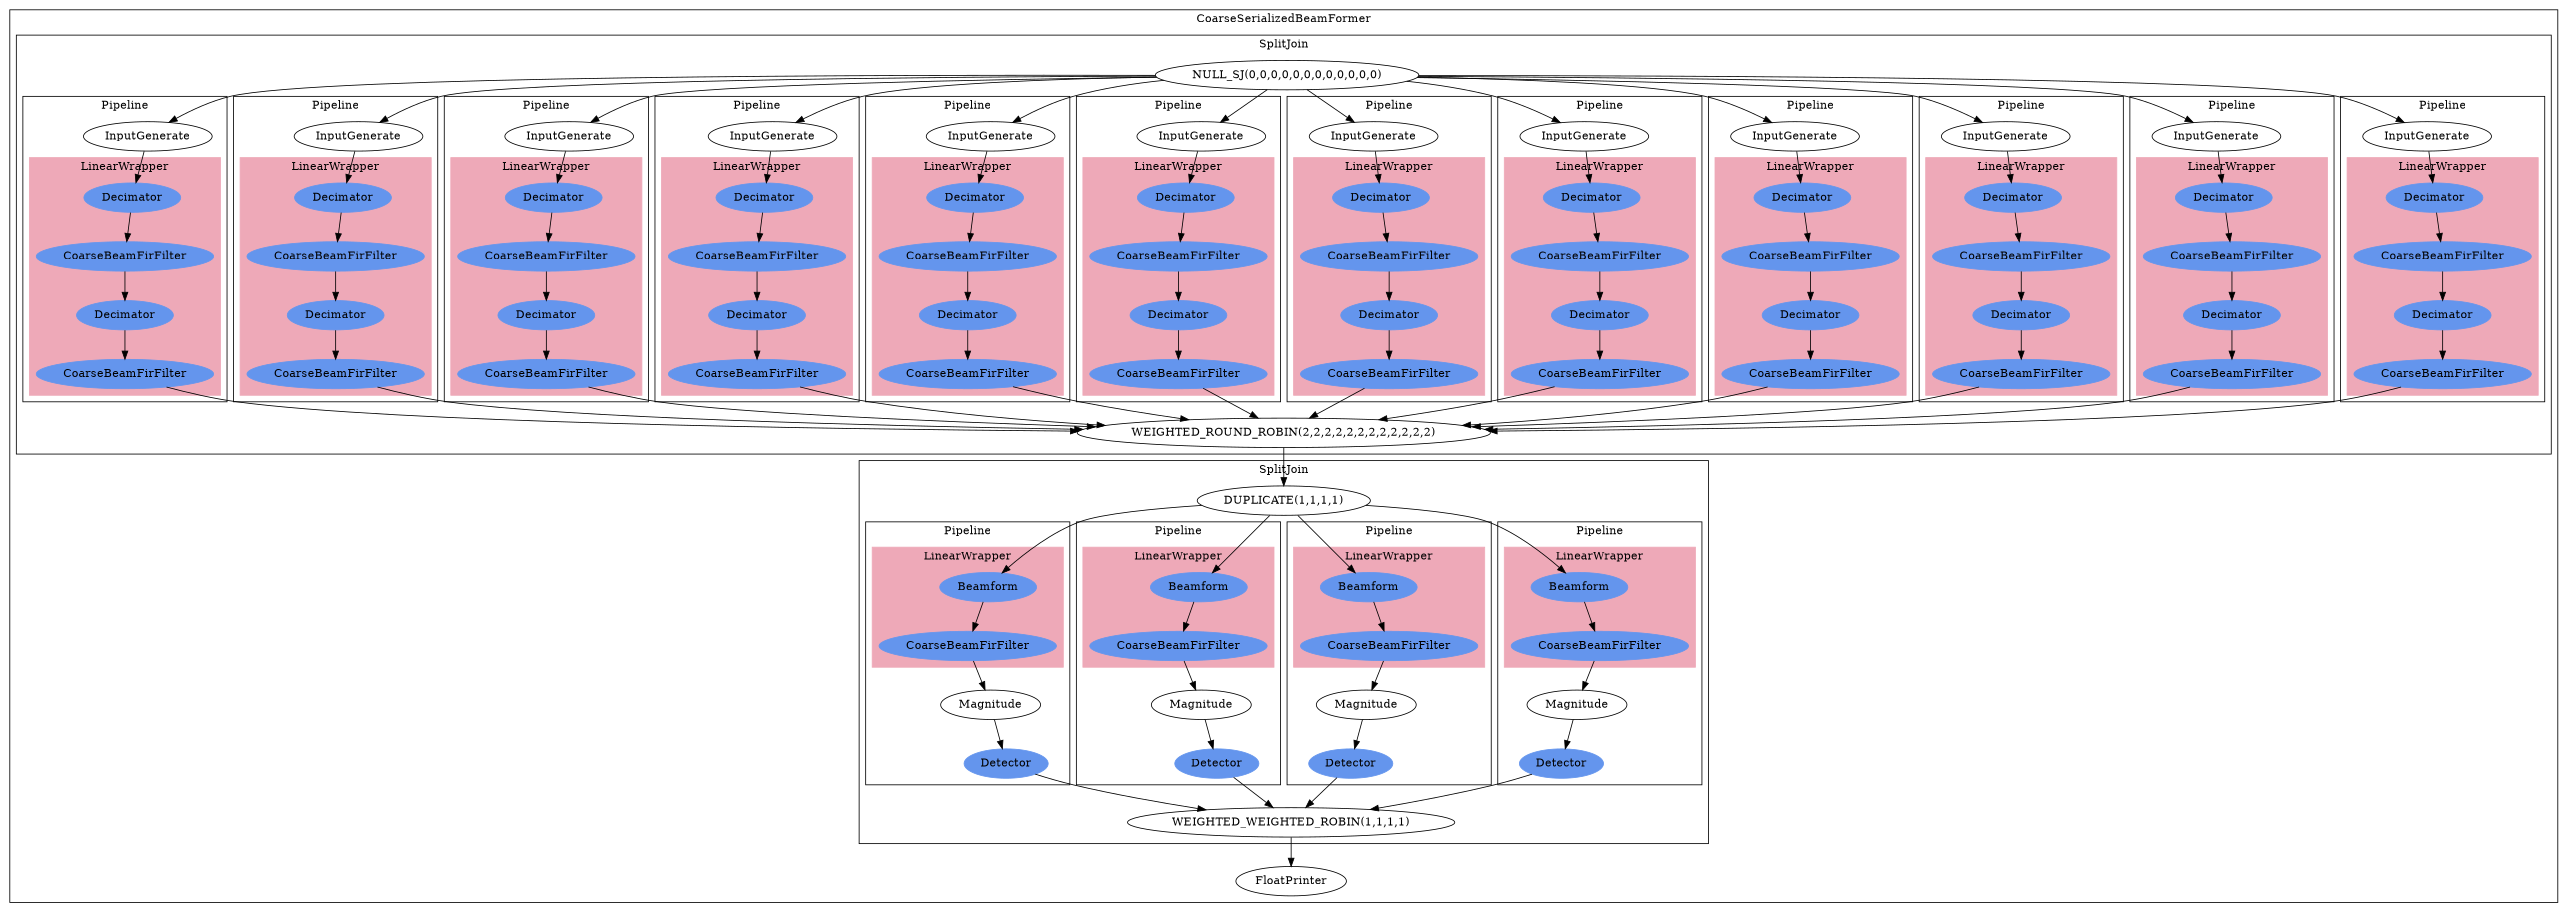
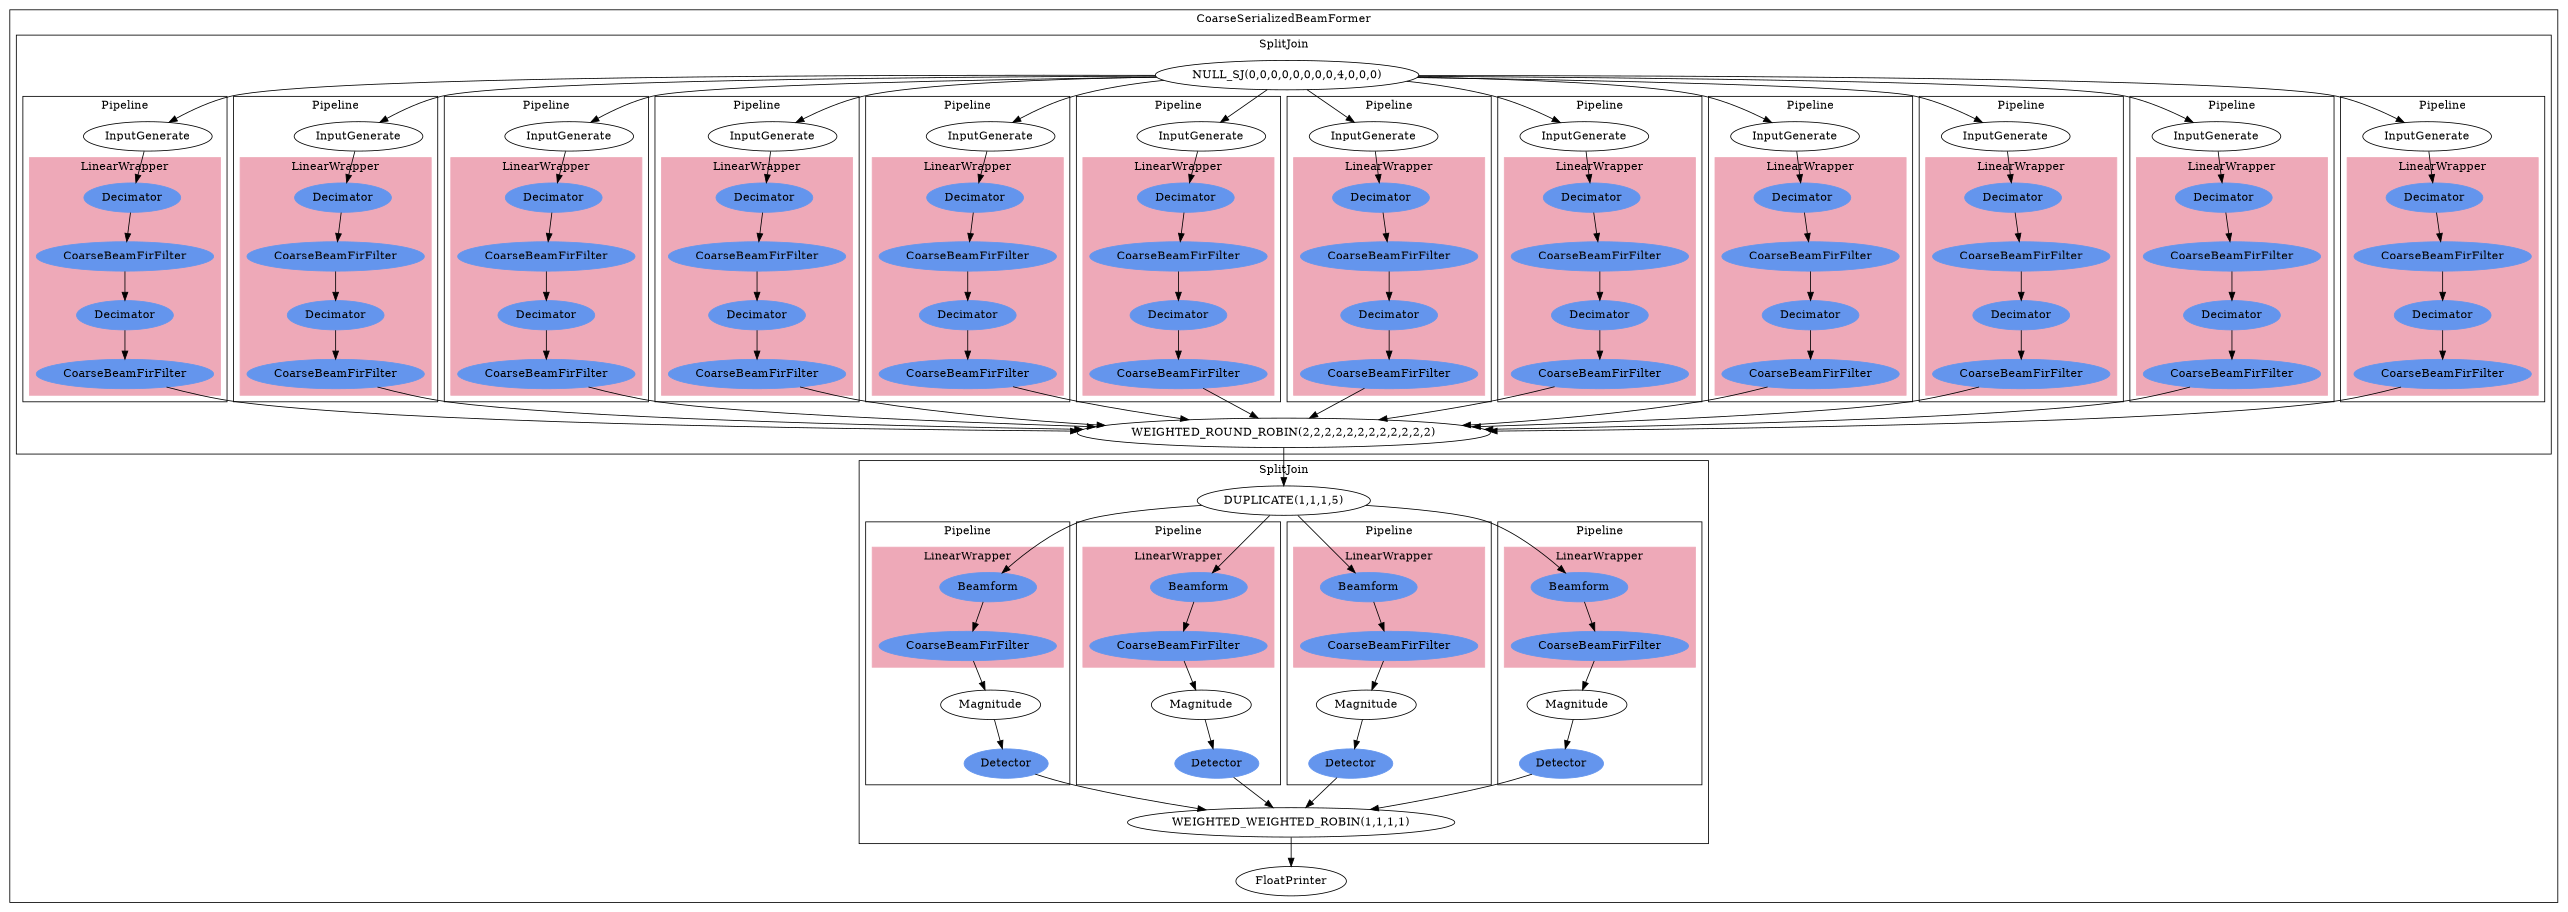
(1287, 75) -> (1287, 75)
(1284, 501) -> (1284, 501)
